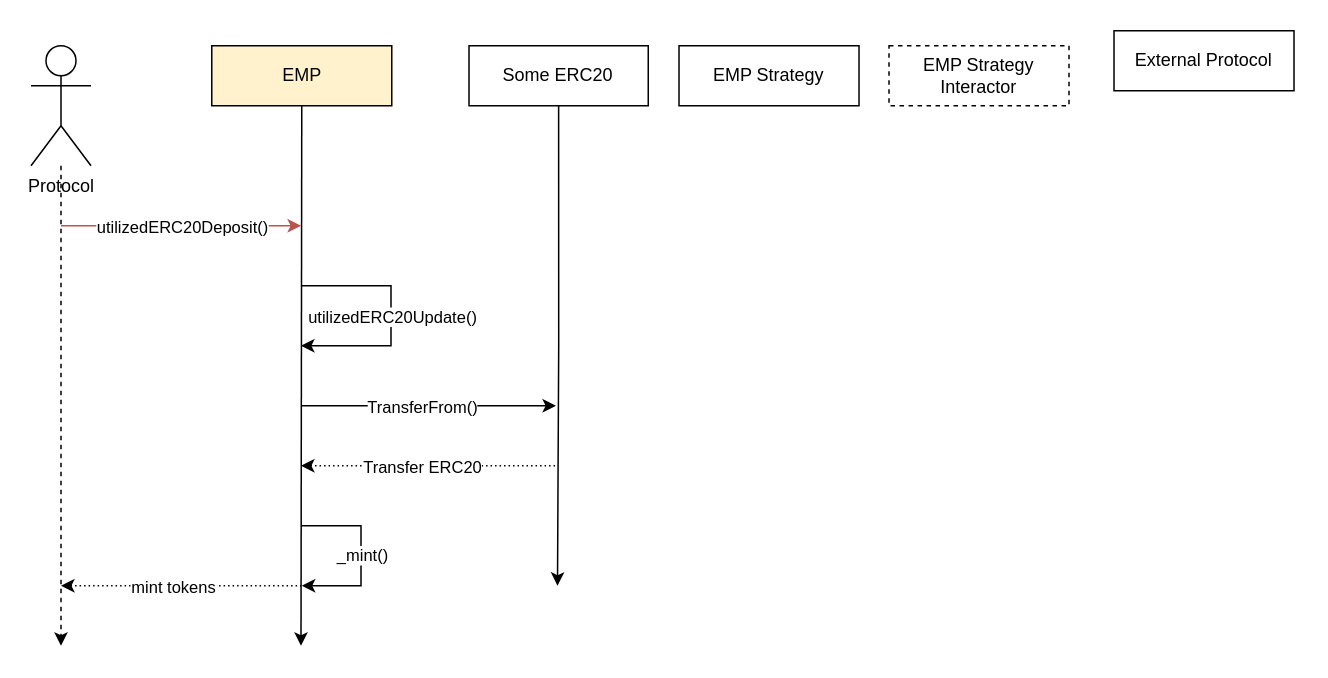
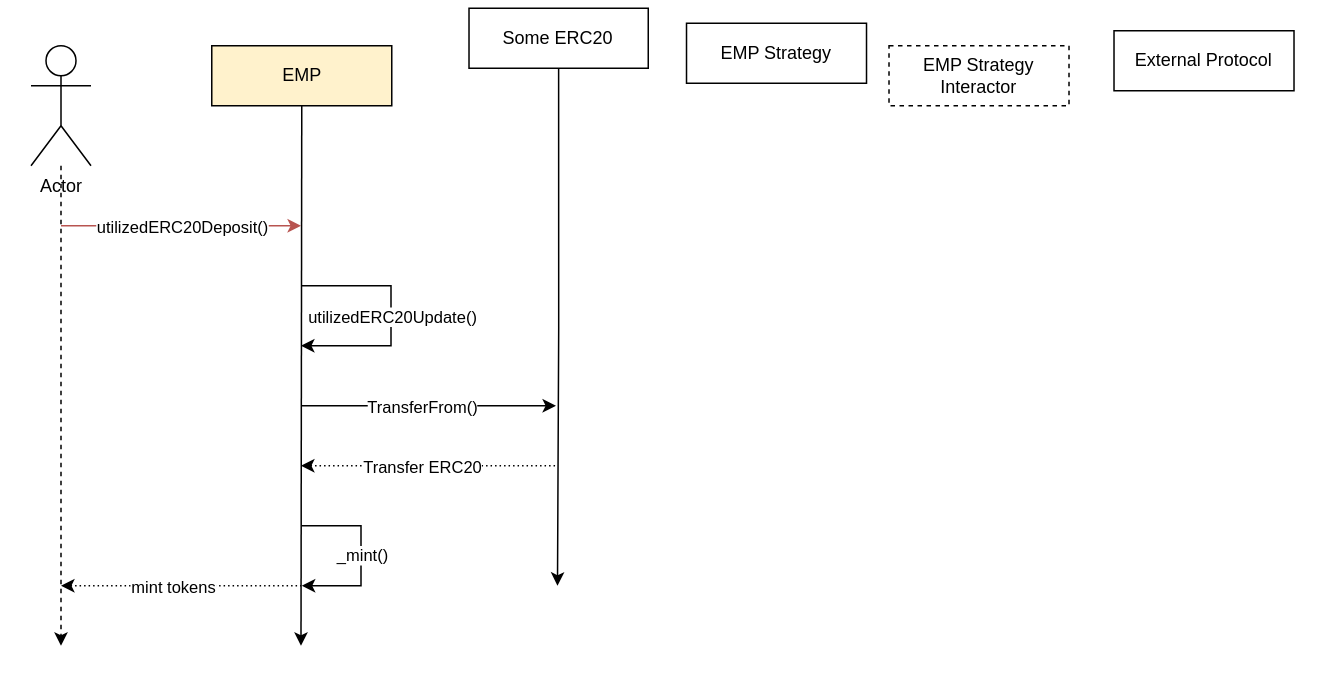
(558, 76) -> (558, 38)
(769, 76) -> (776, 53)
(62, 187) -> (62, 187)
